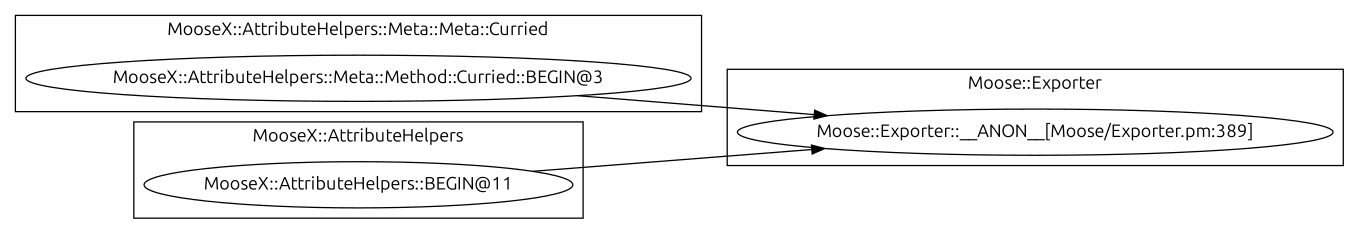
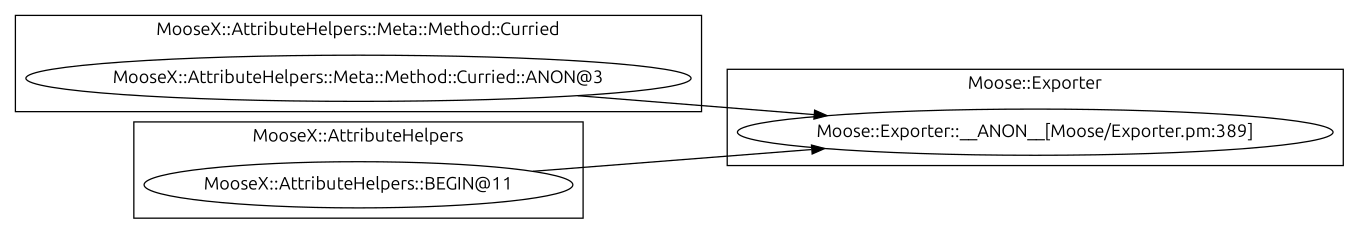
(358, 30) -> (358, 30)
(358, 78) -> (358, 78)
